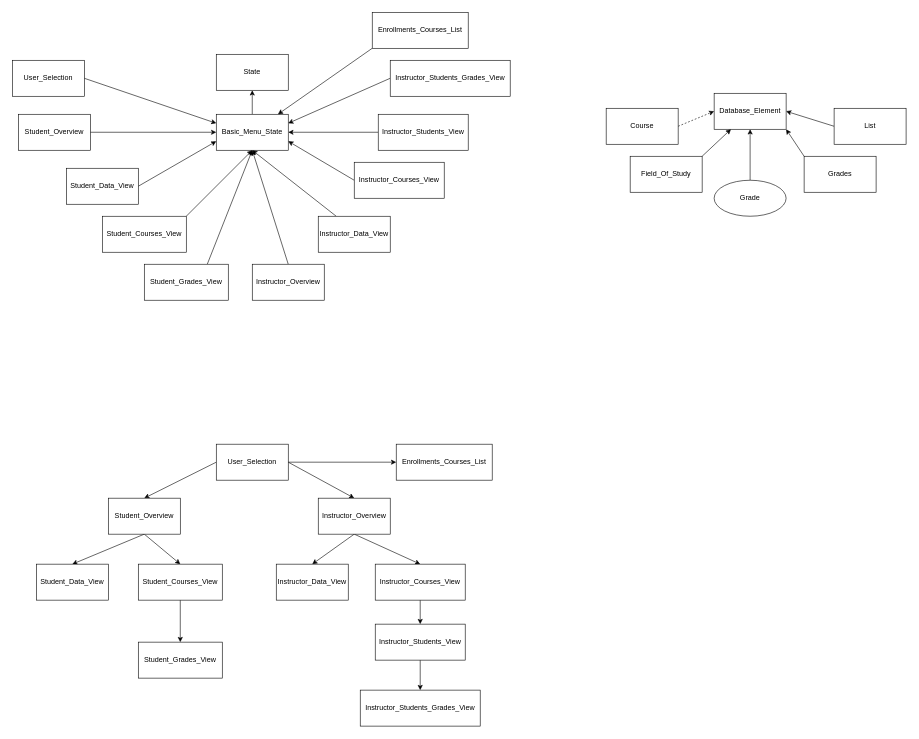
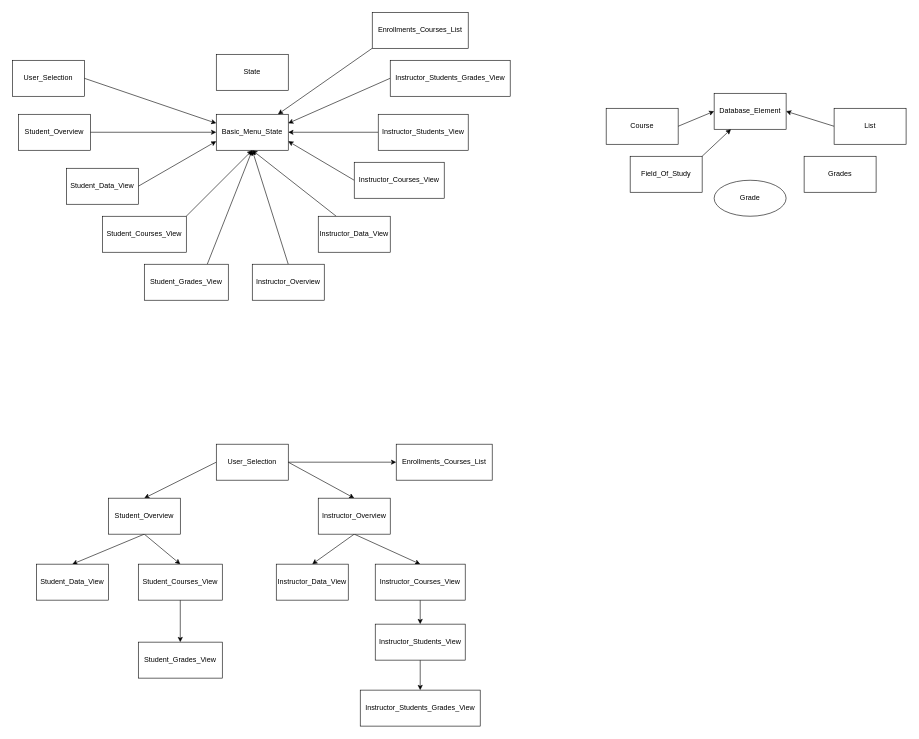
(252, 95) -> none
(693, 120) -> (693, 120)
(750, 134) -> none
(796, 144) -> none
